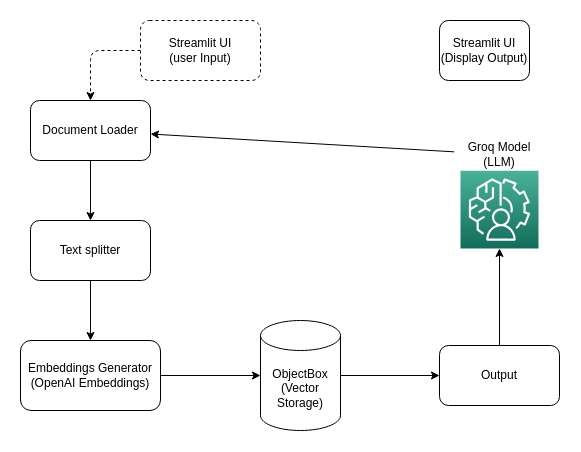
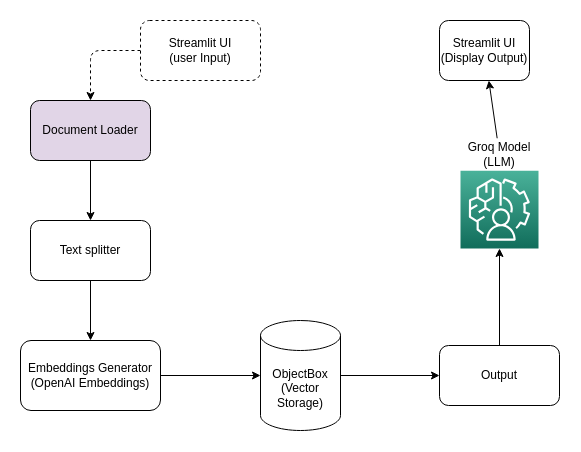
(91, 131) -> (91, 131)
(306, 143) -> (493, 113)
